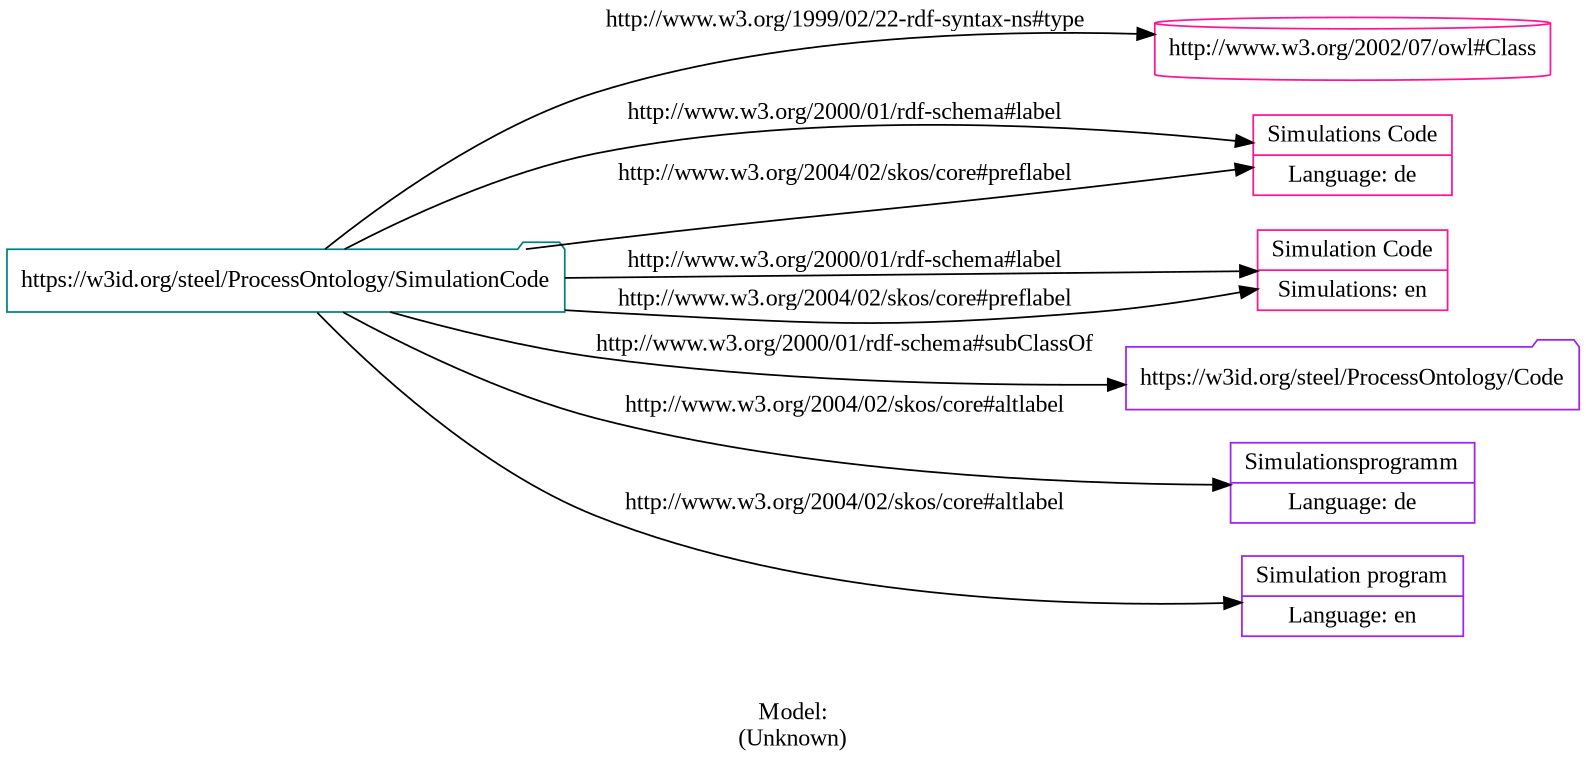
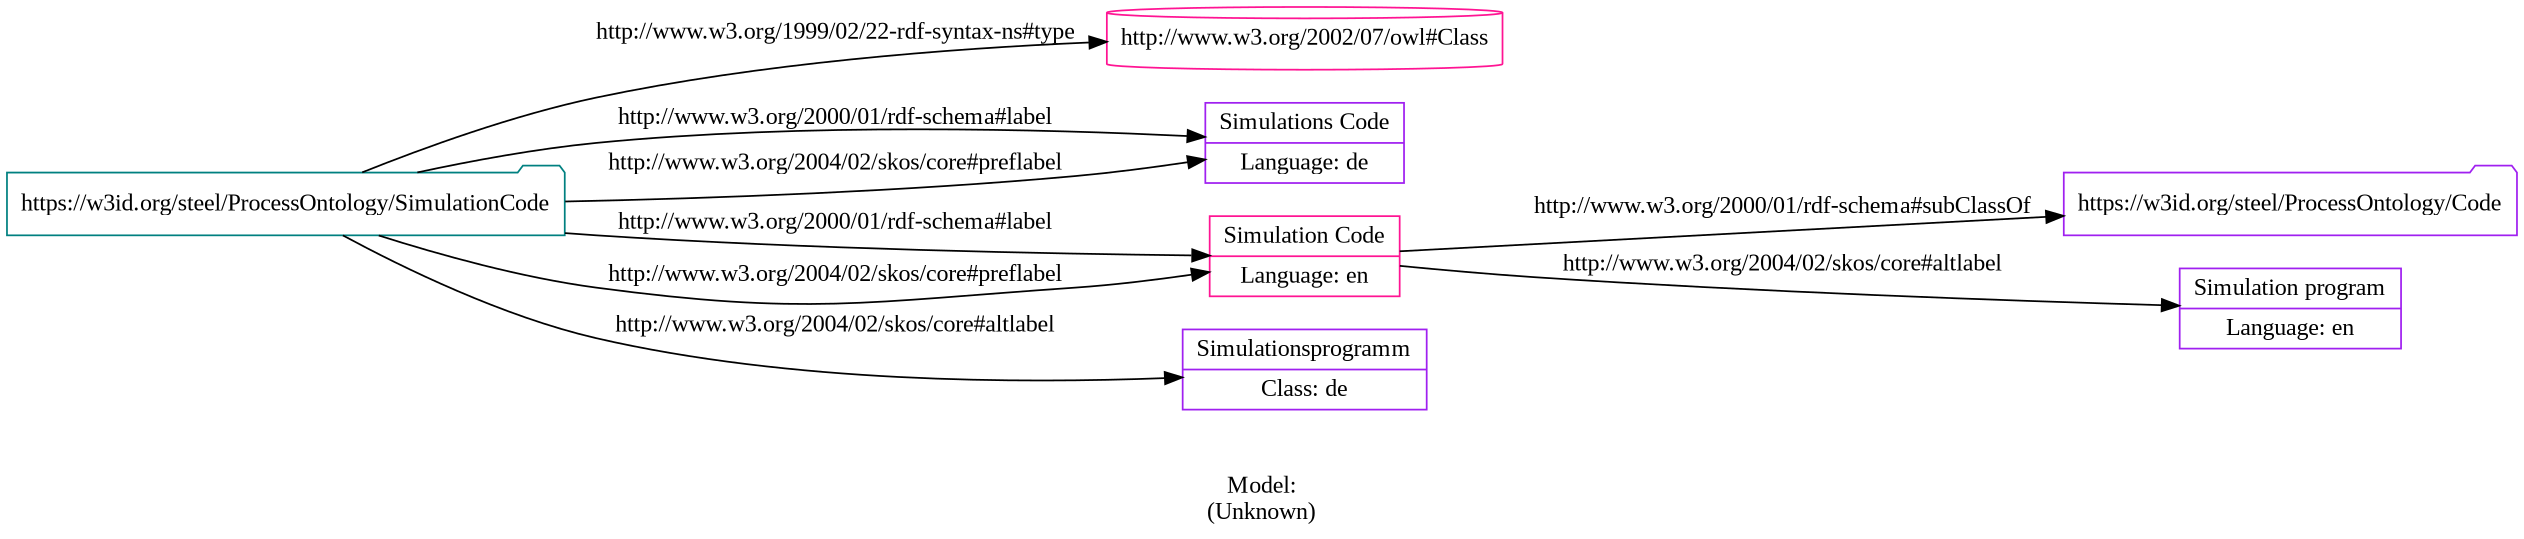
(1353, 155) -> (1305, 143)
(1353, 289) -> (1305, 275)
(746, 373) -> (1723, 234)
(1353, 502) -> (1305, 389)
(735, 559) -> (1780, 291)
